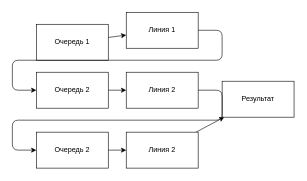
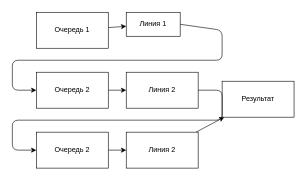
(162, 30) -> (153, 24)
(72, 42) -> (72, 30)
